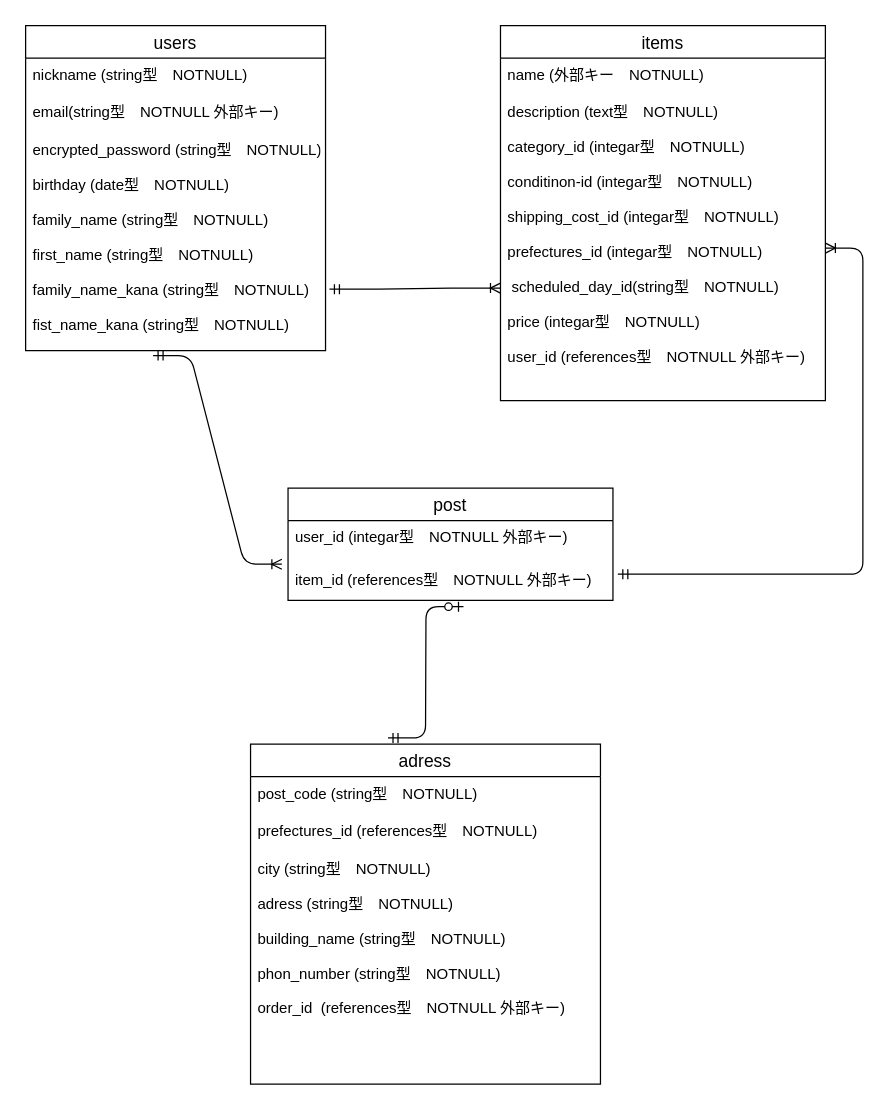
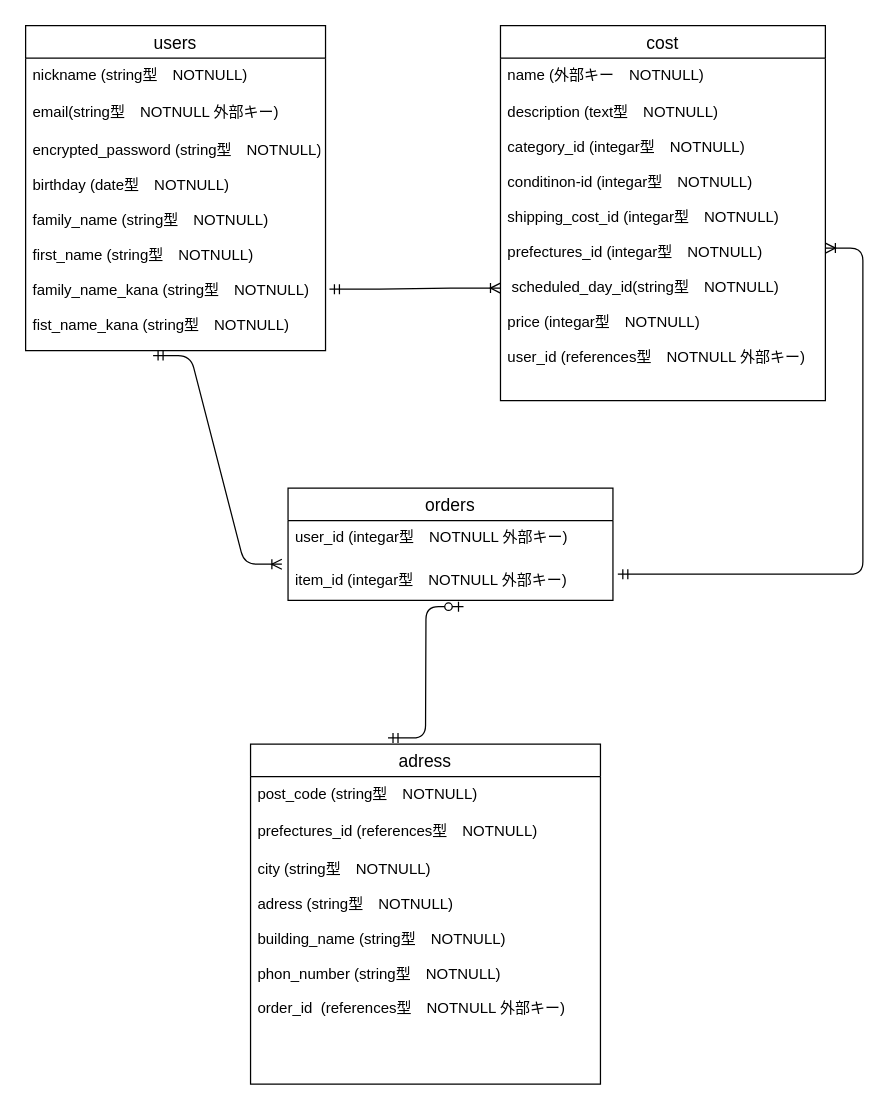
(663, 43) -> (663, 43)
(450, 505) -> (450, 505)
(450, 580) -> (435, 580)
